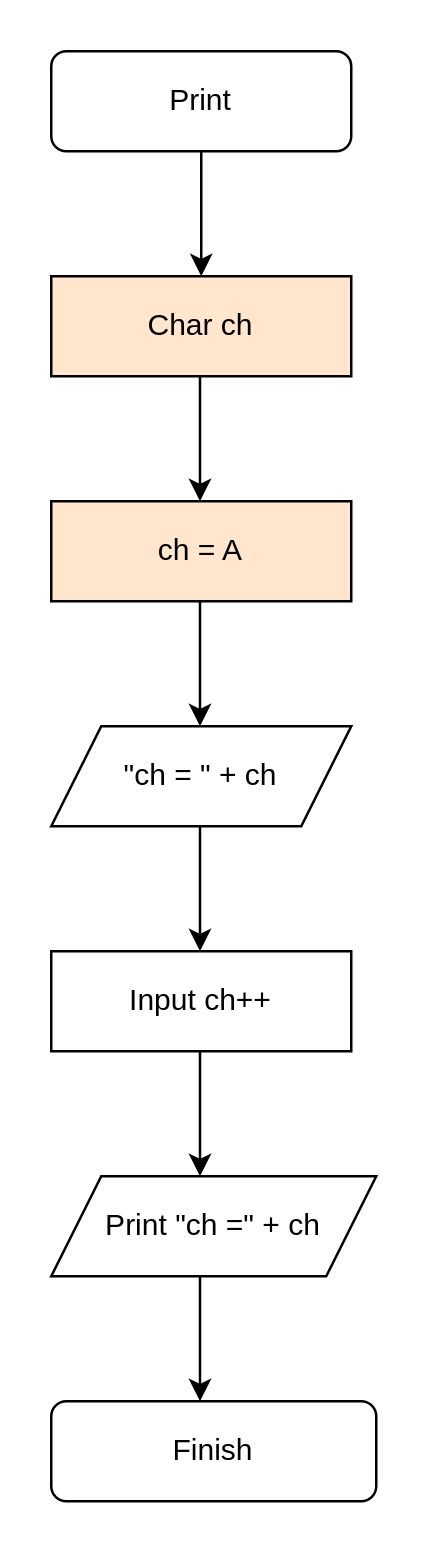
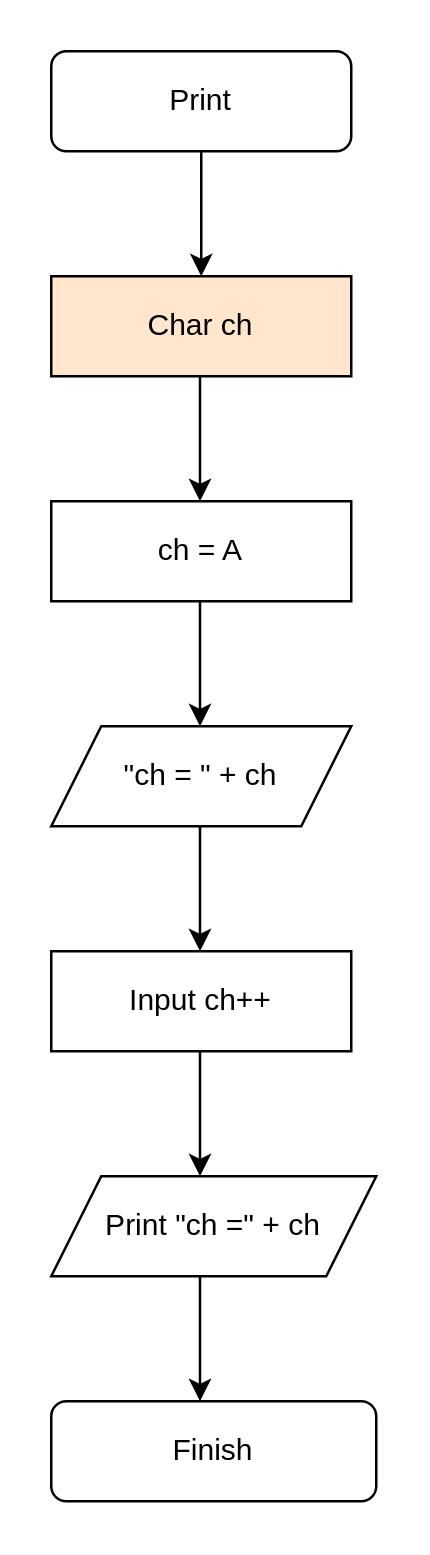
(201, 551) -> (201, 551)
